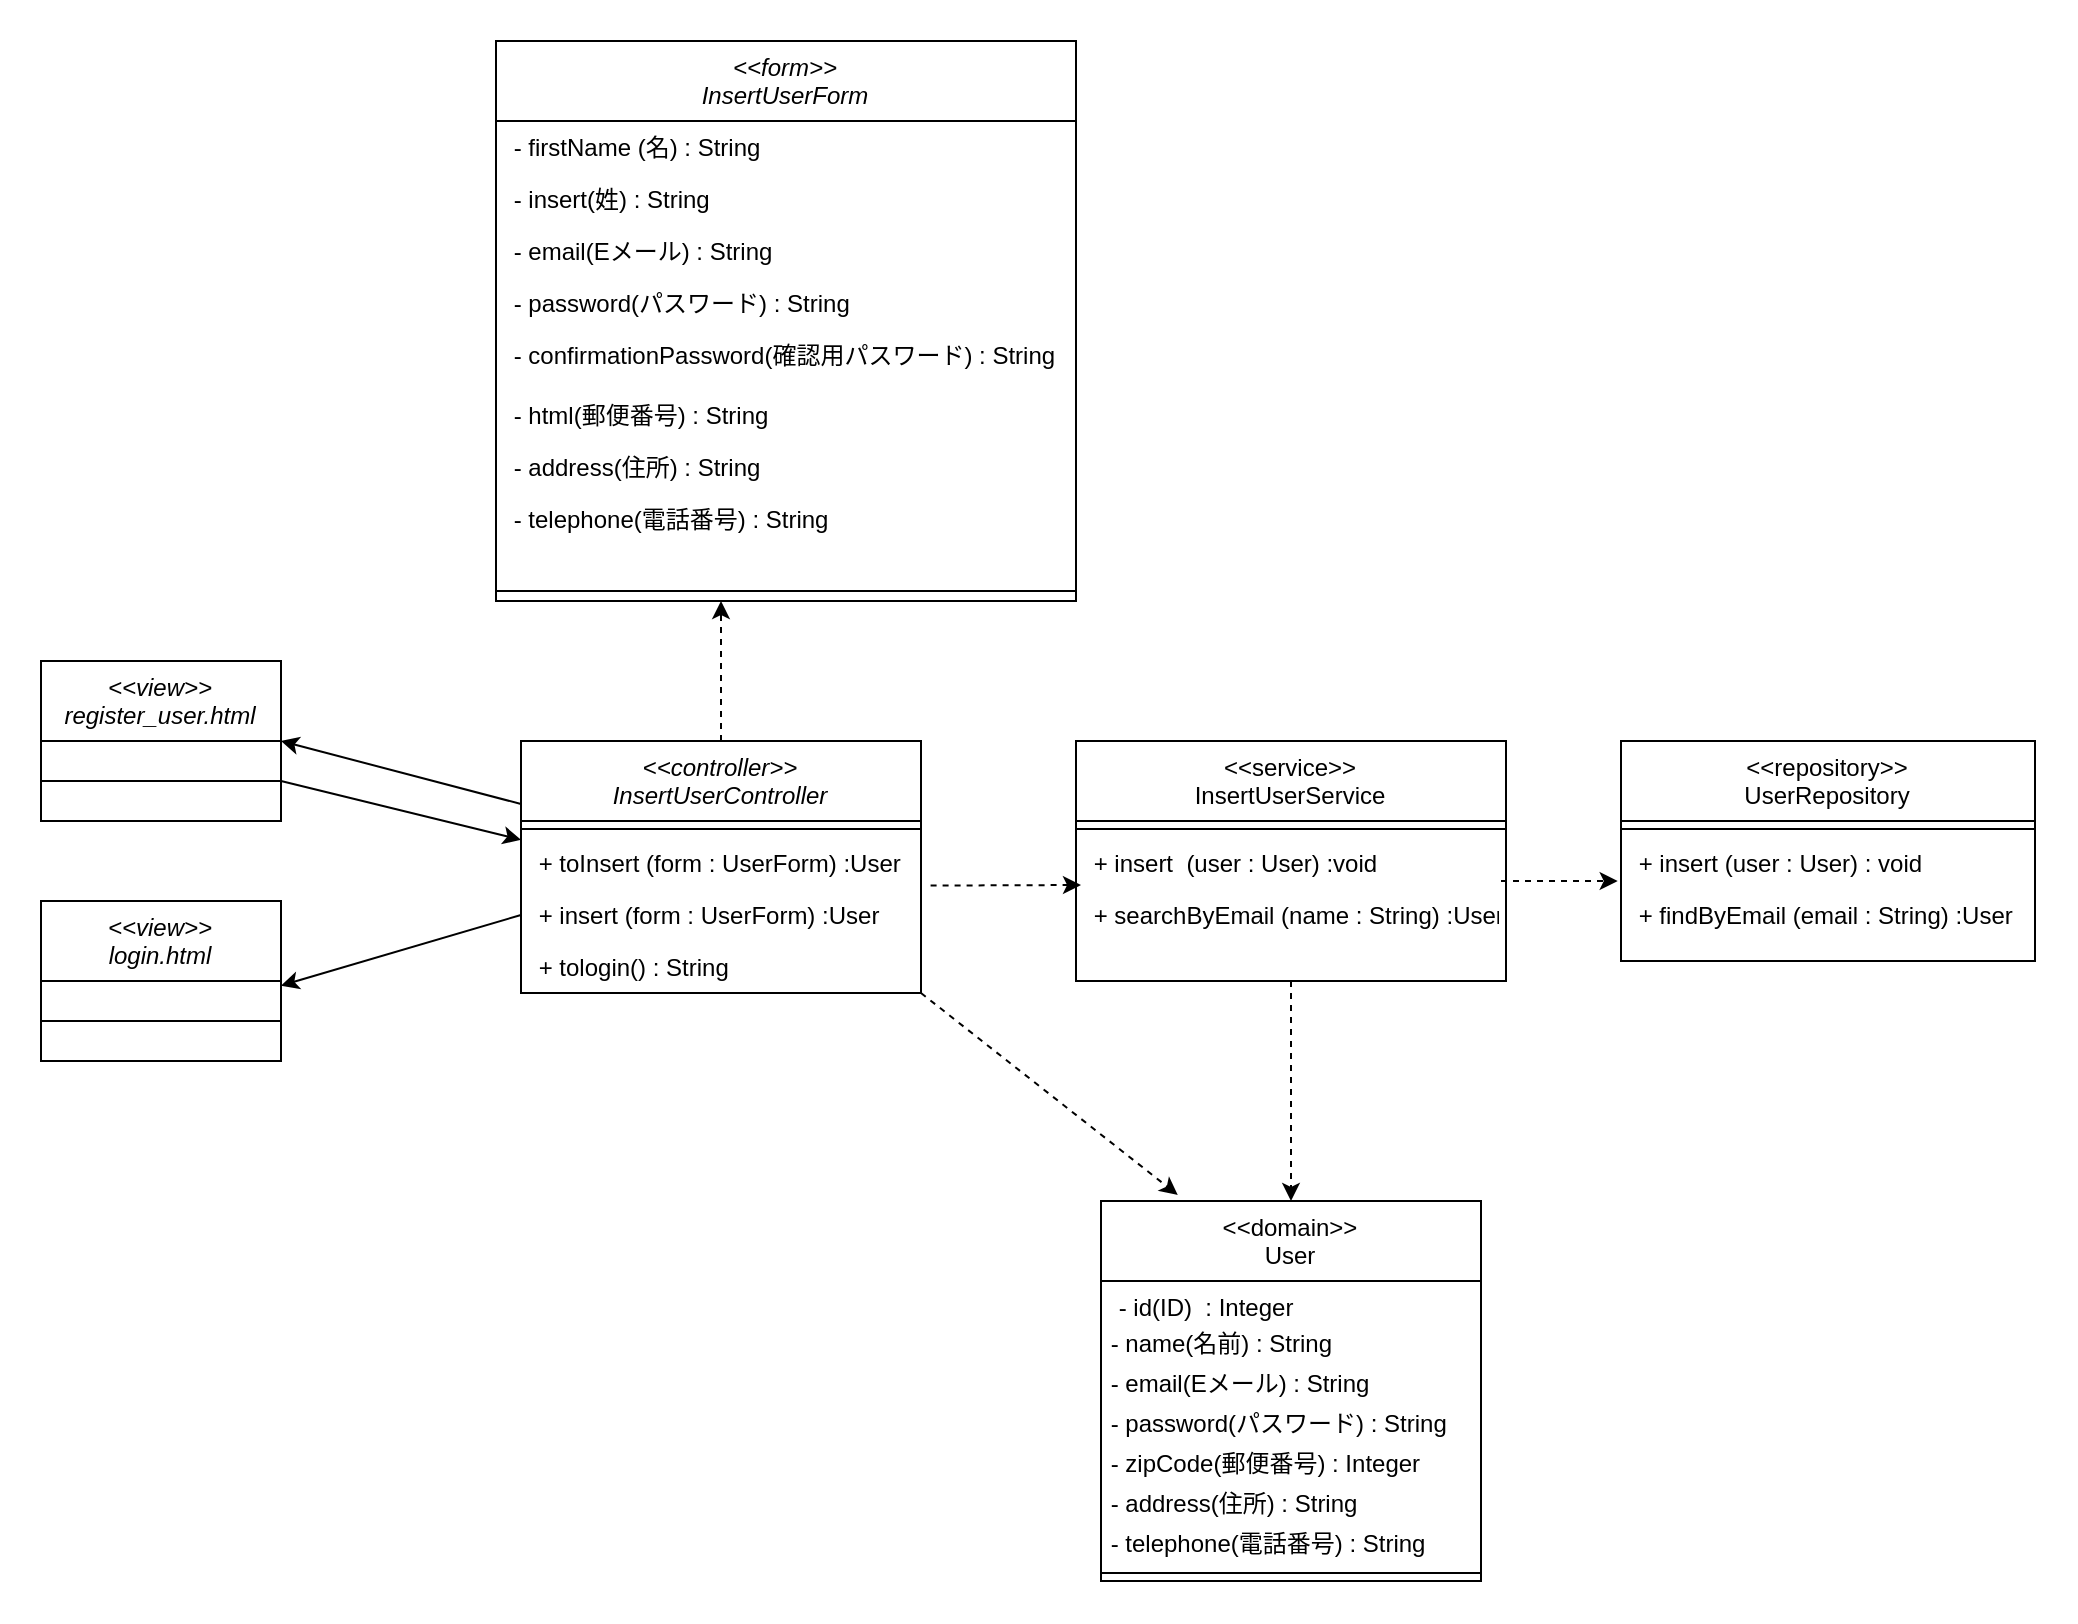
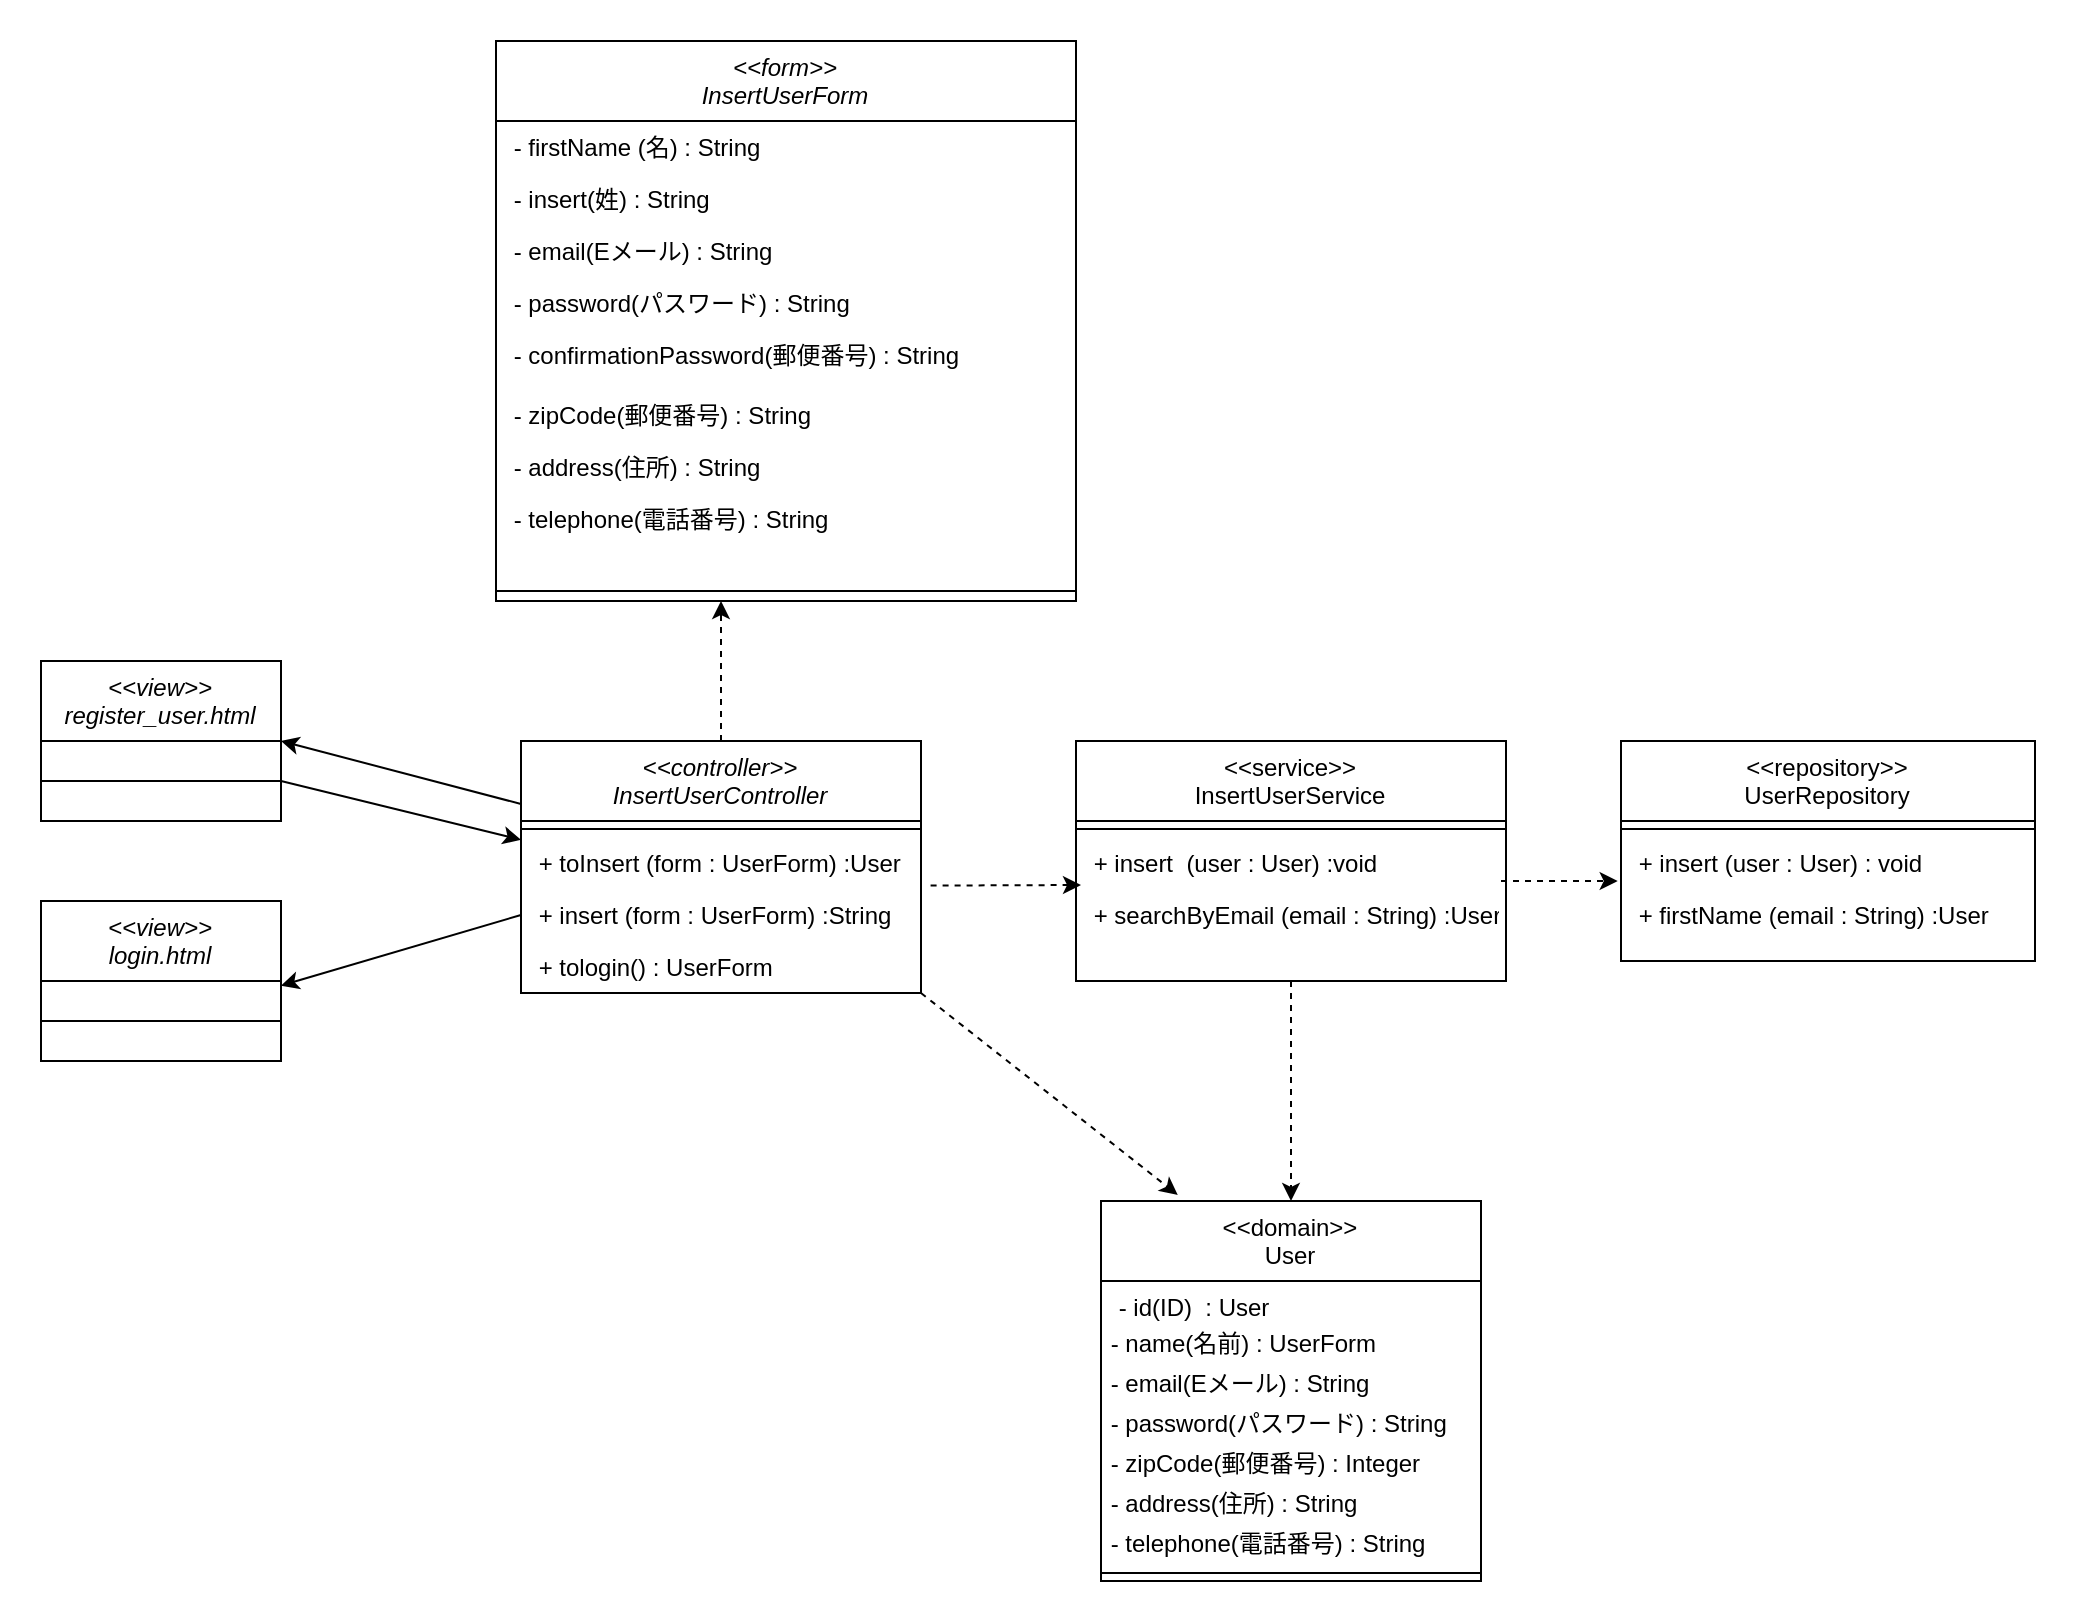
(803, 356) -> (755, 356)
(651, 416) -> (671, 416)
(722, 916) -> (732, 916)
(1304, 916) -> (1305, 916)
(1833, 916) -> (1826, 916)
(645, 968) -> (661, 968)
(1224, 1308) -> (1204, 1308)
(1228, 1345) -> (1244, 1345)
